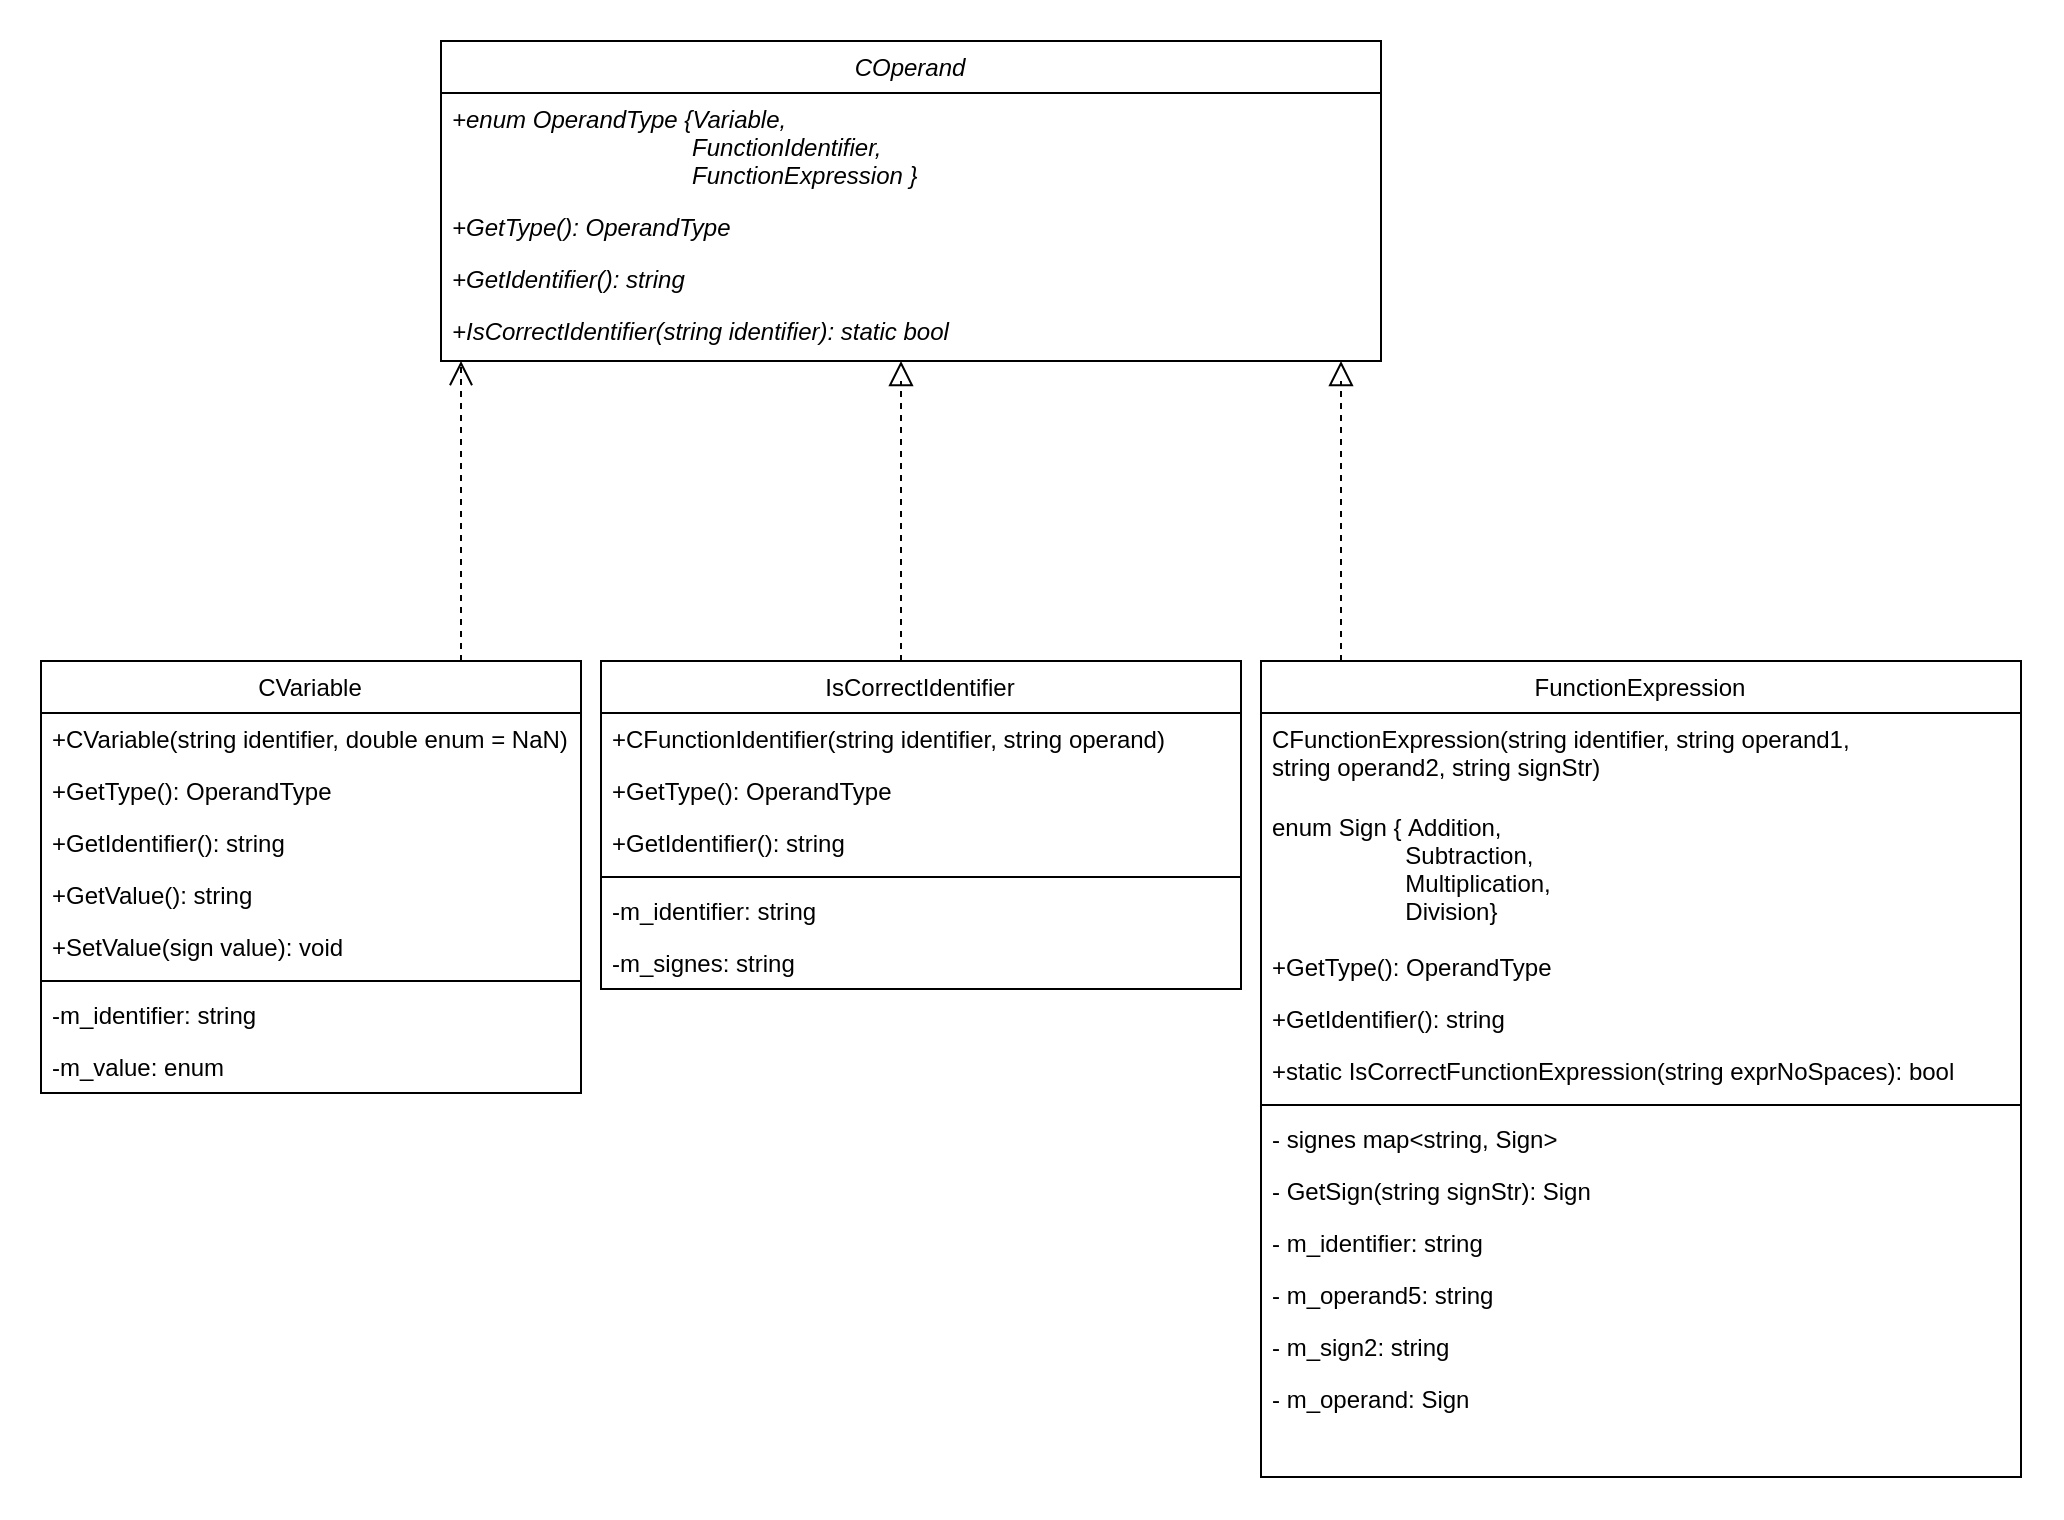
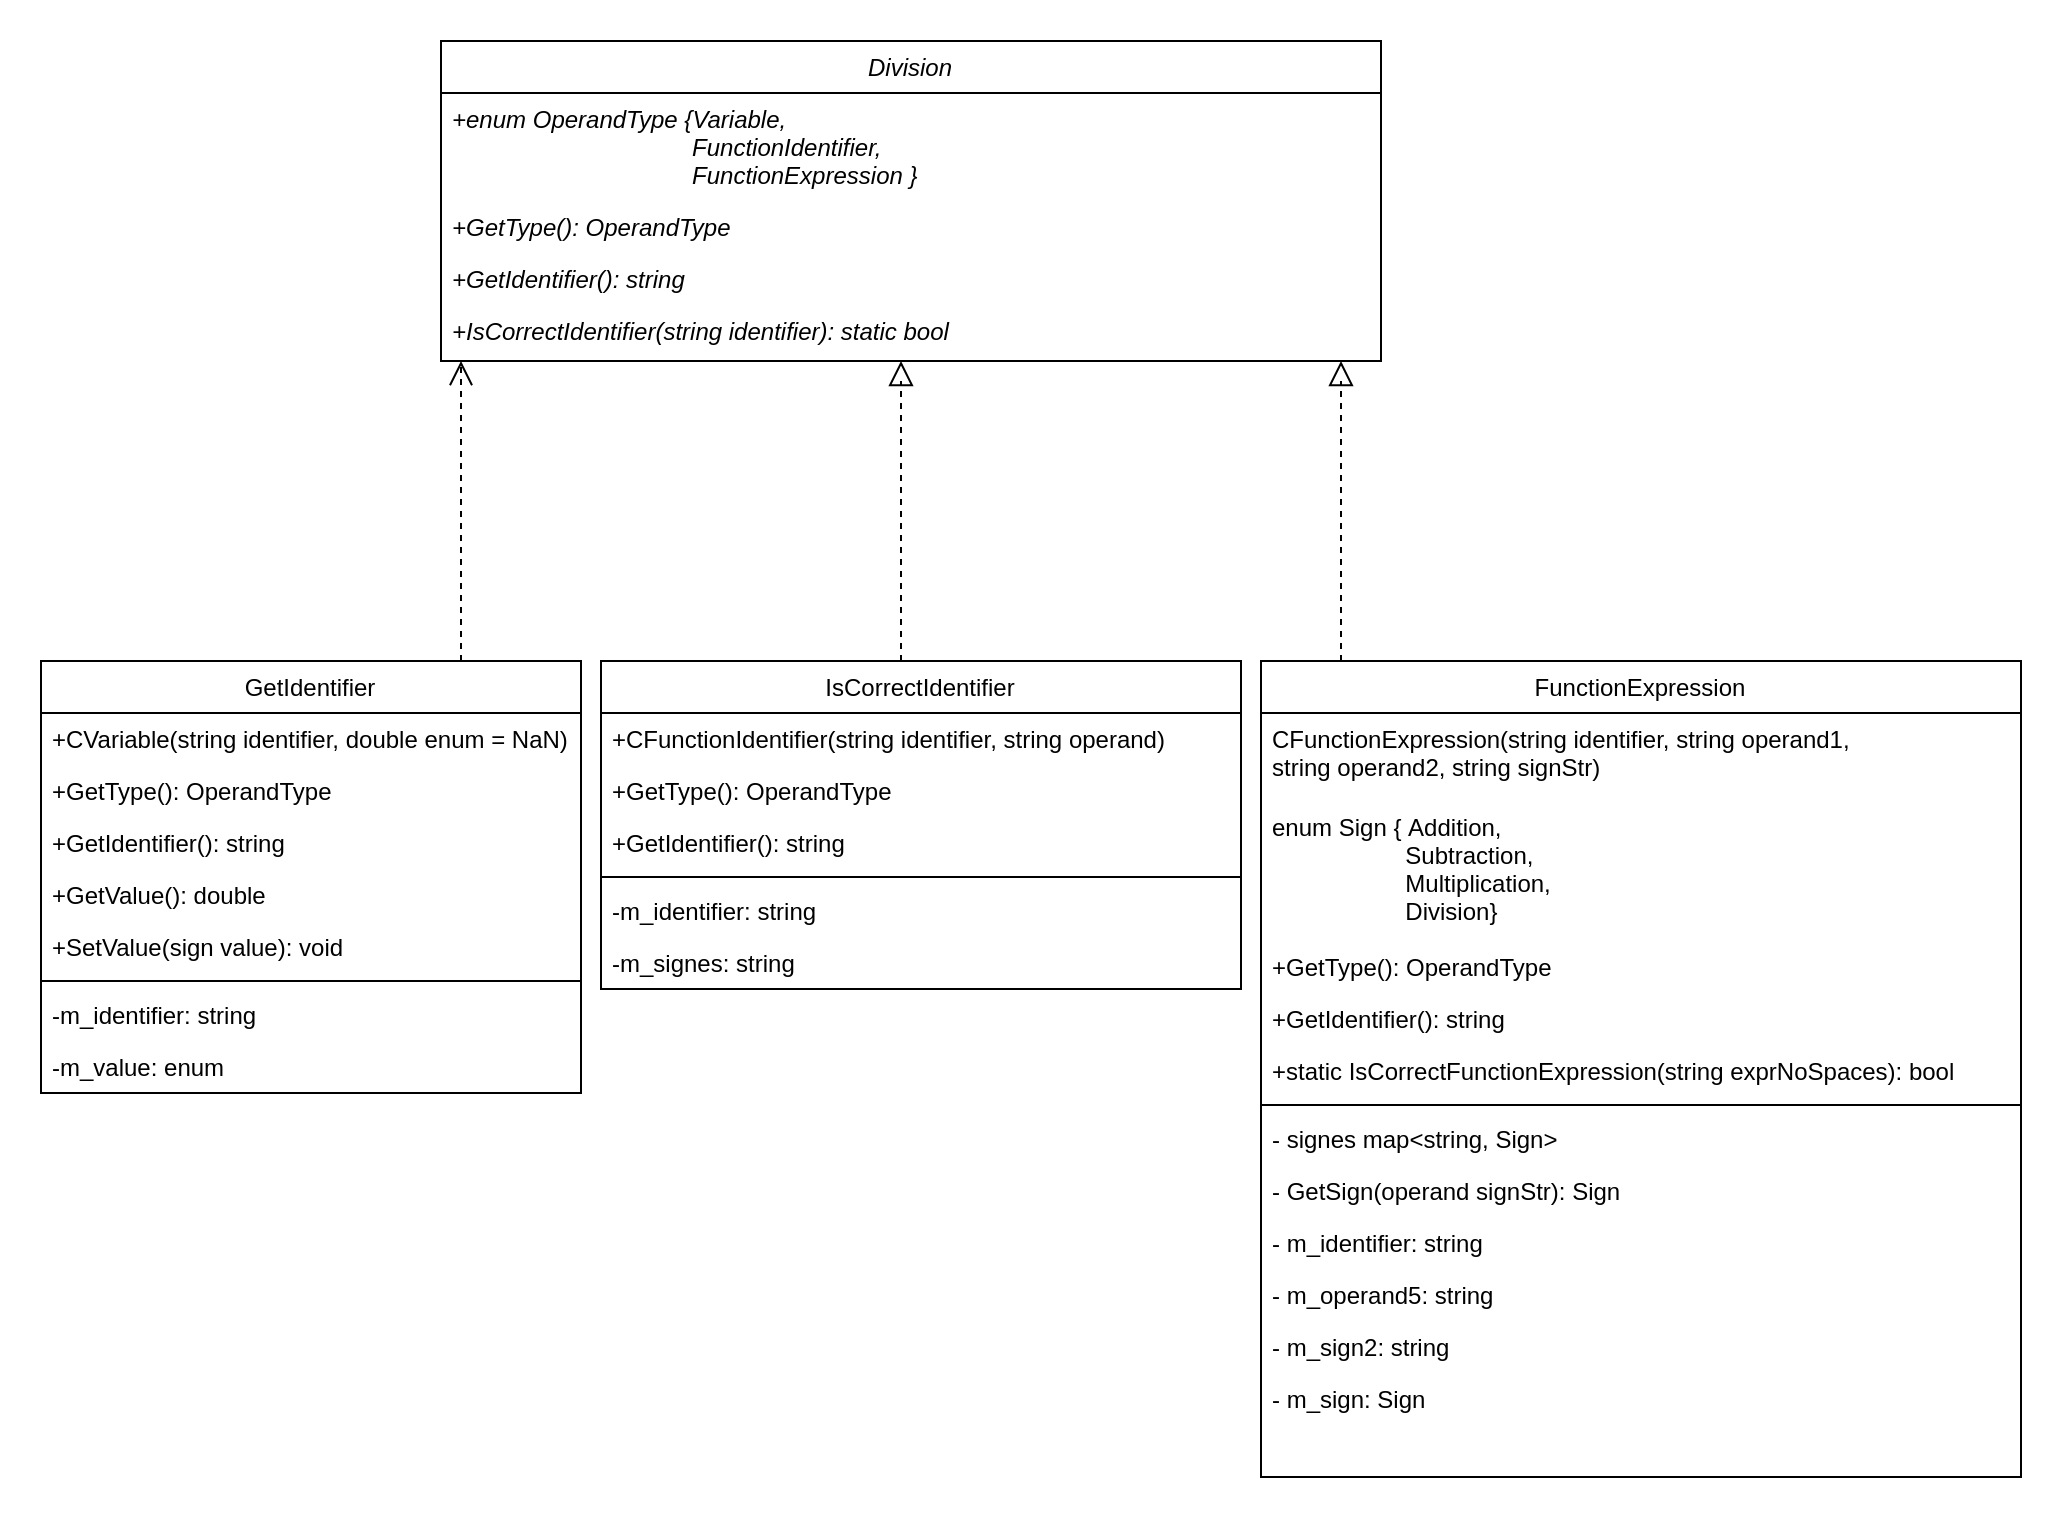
(910, 68) -> (910, 68)
(310, 688) -> (310, 688)
(167, 896) -> (167, 896)
(1455, 1192) -> (1465, 1192)
(1374, 1400) -> (1350, 1400)
